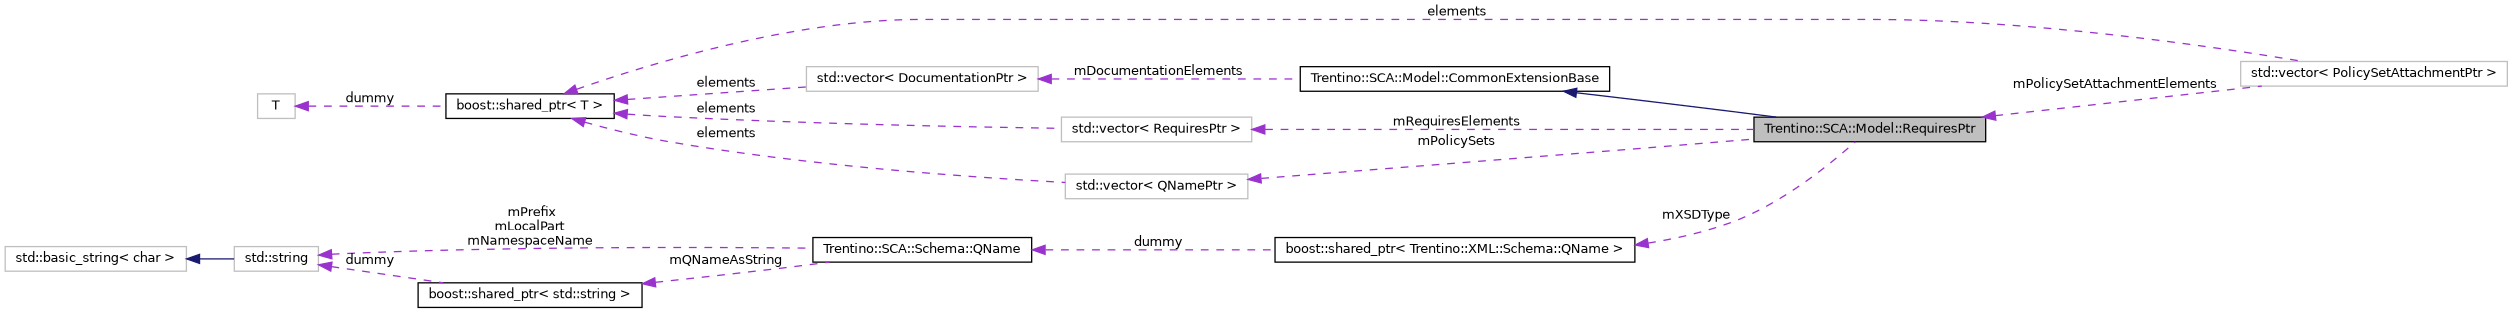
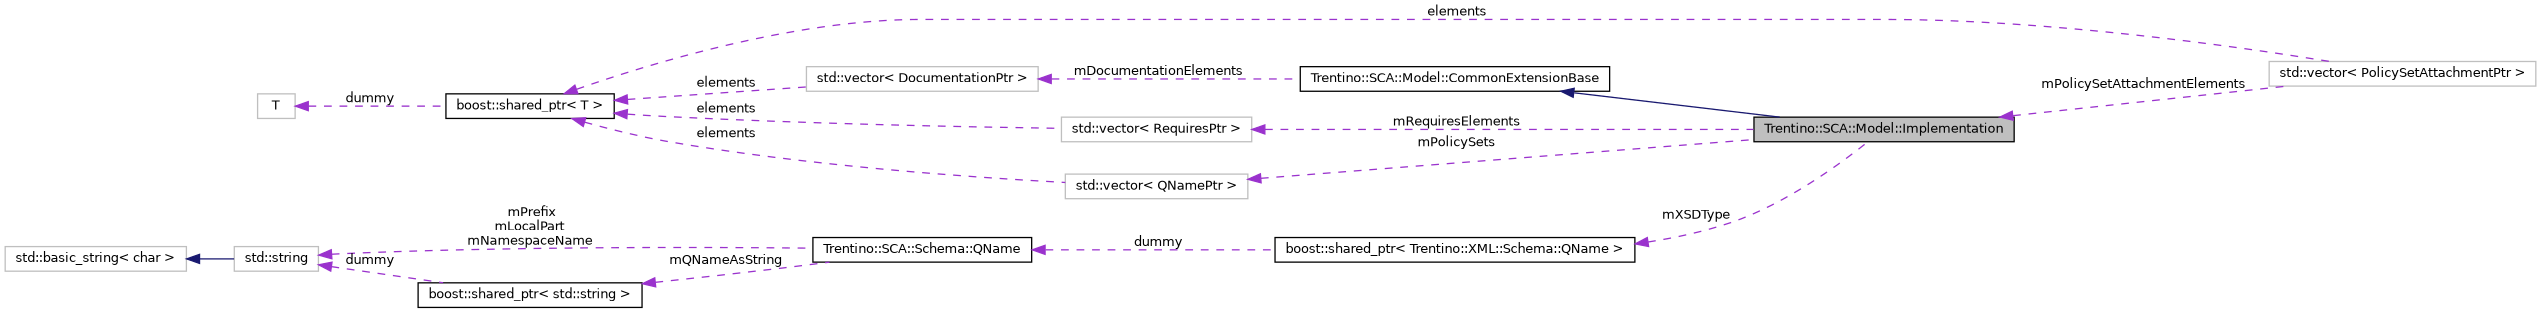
(1870, 129) -> (1884, 129)
